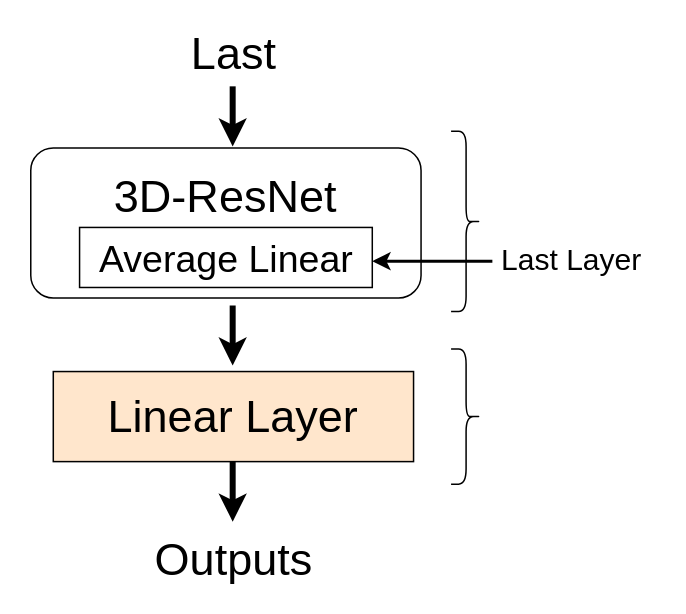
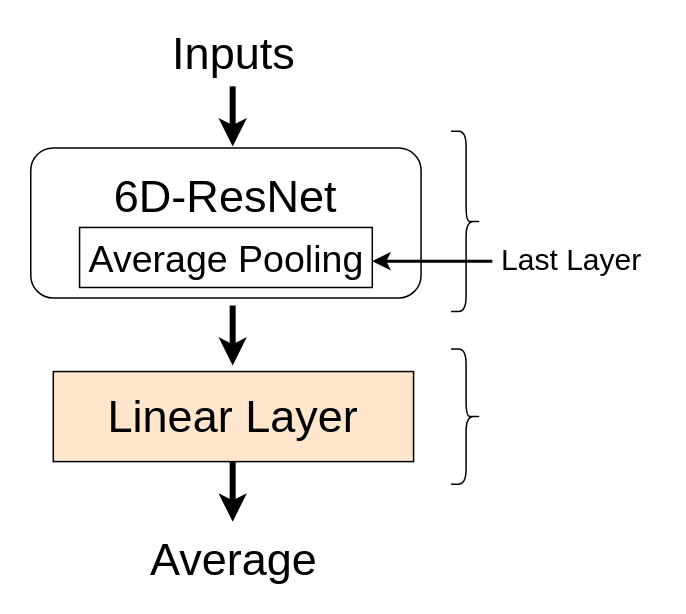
(234, 53) -> (234, 53)
(226, 223) -> (226, 223)
(227, 257) -> (227, 257)
(234, 559) -> (234, 559)
